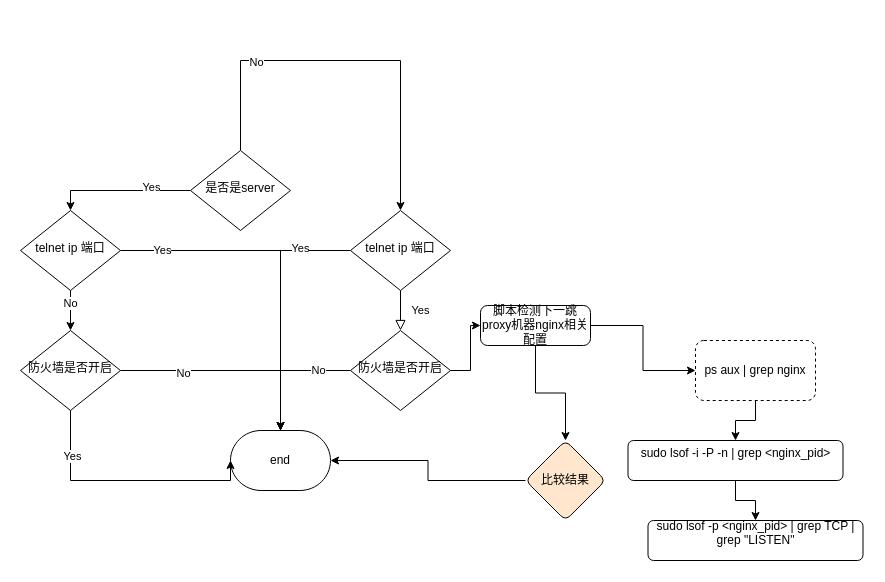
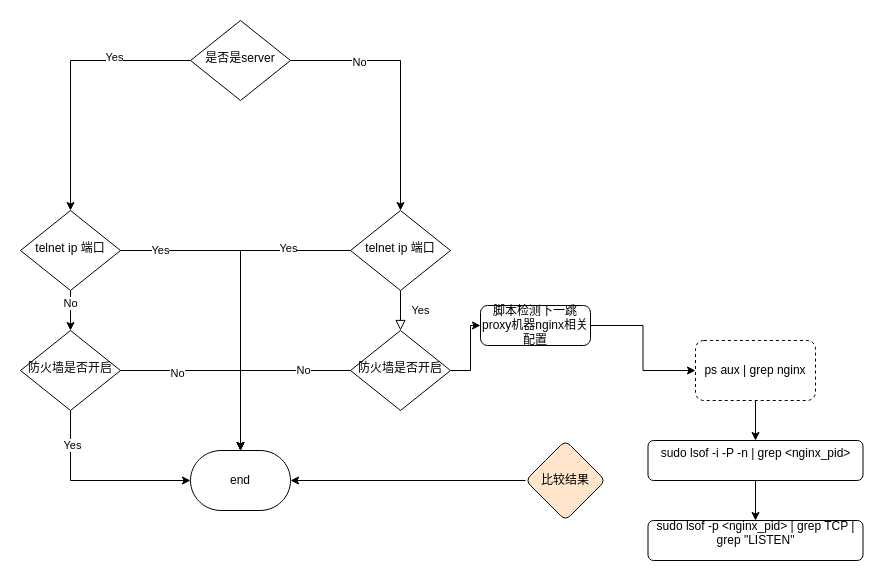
(241, 191) -> (241, 61)
(548, 393) -> none
(281, 461) -> (241, 481)
(736, 461) -> (756, 461)
